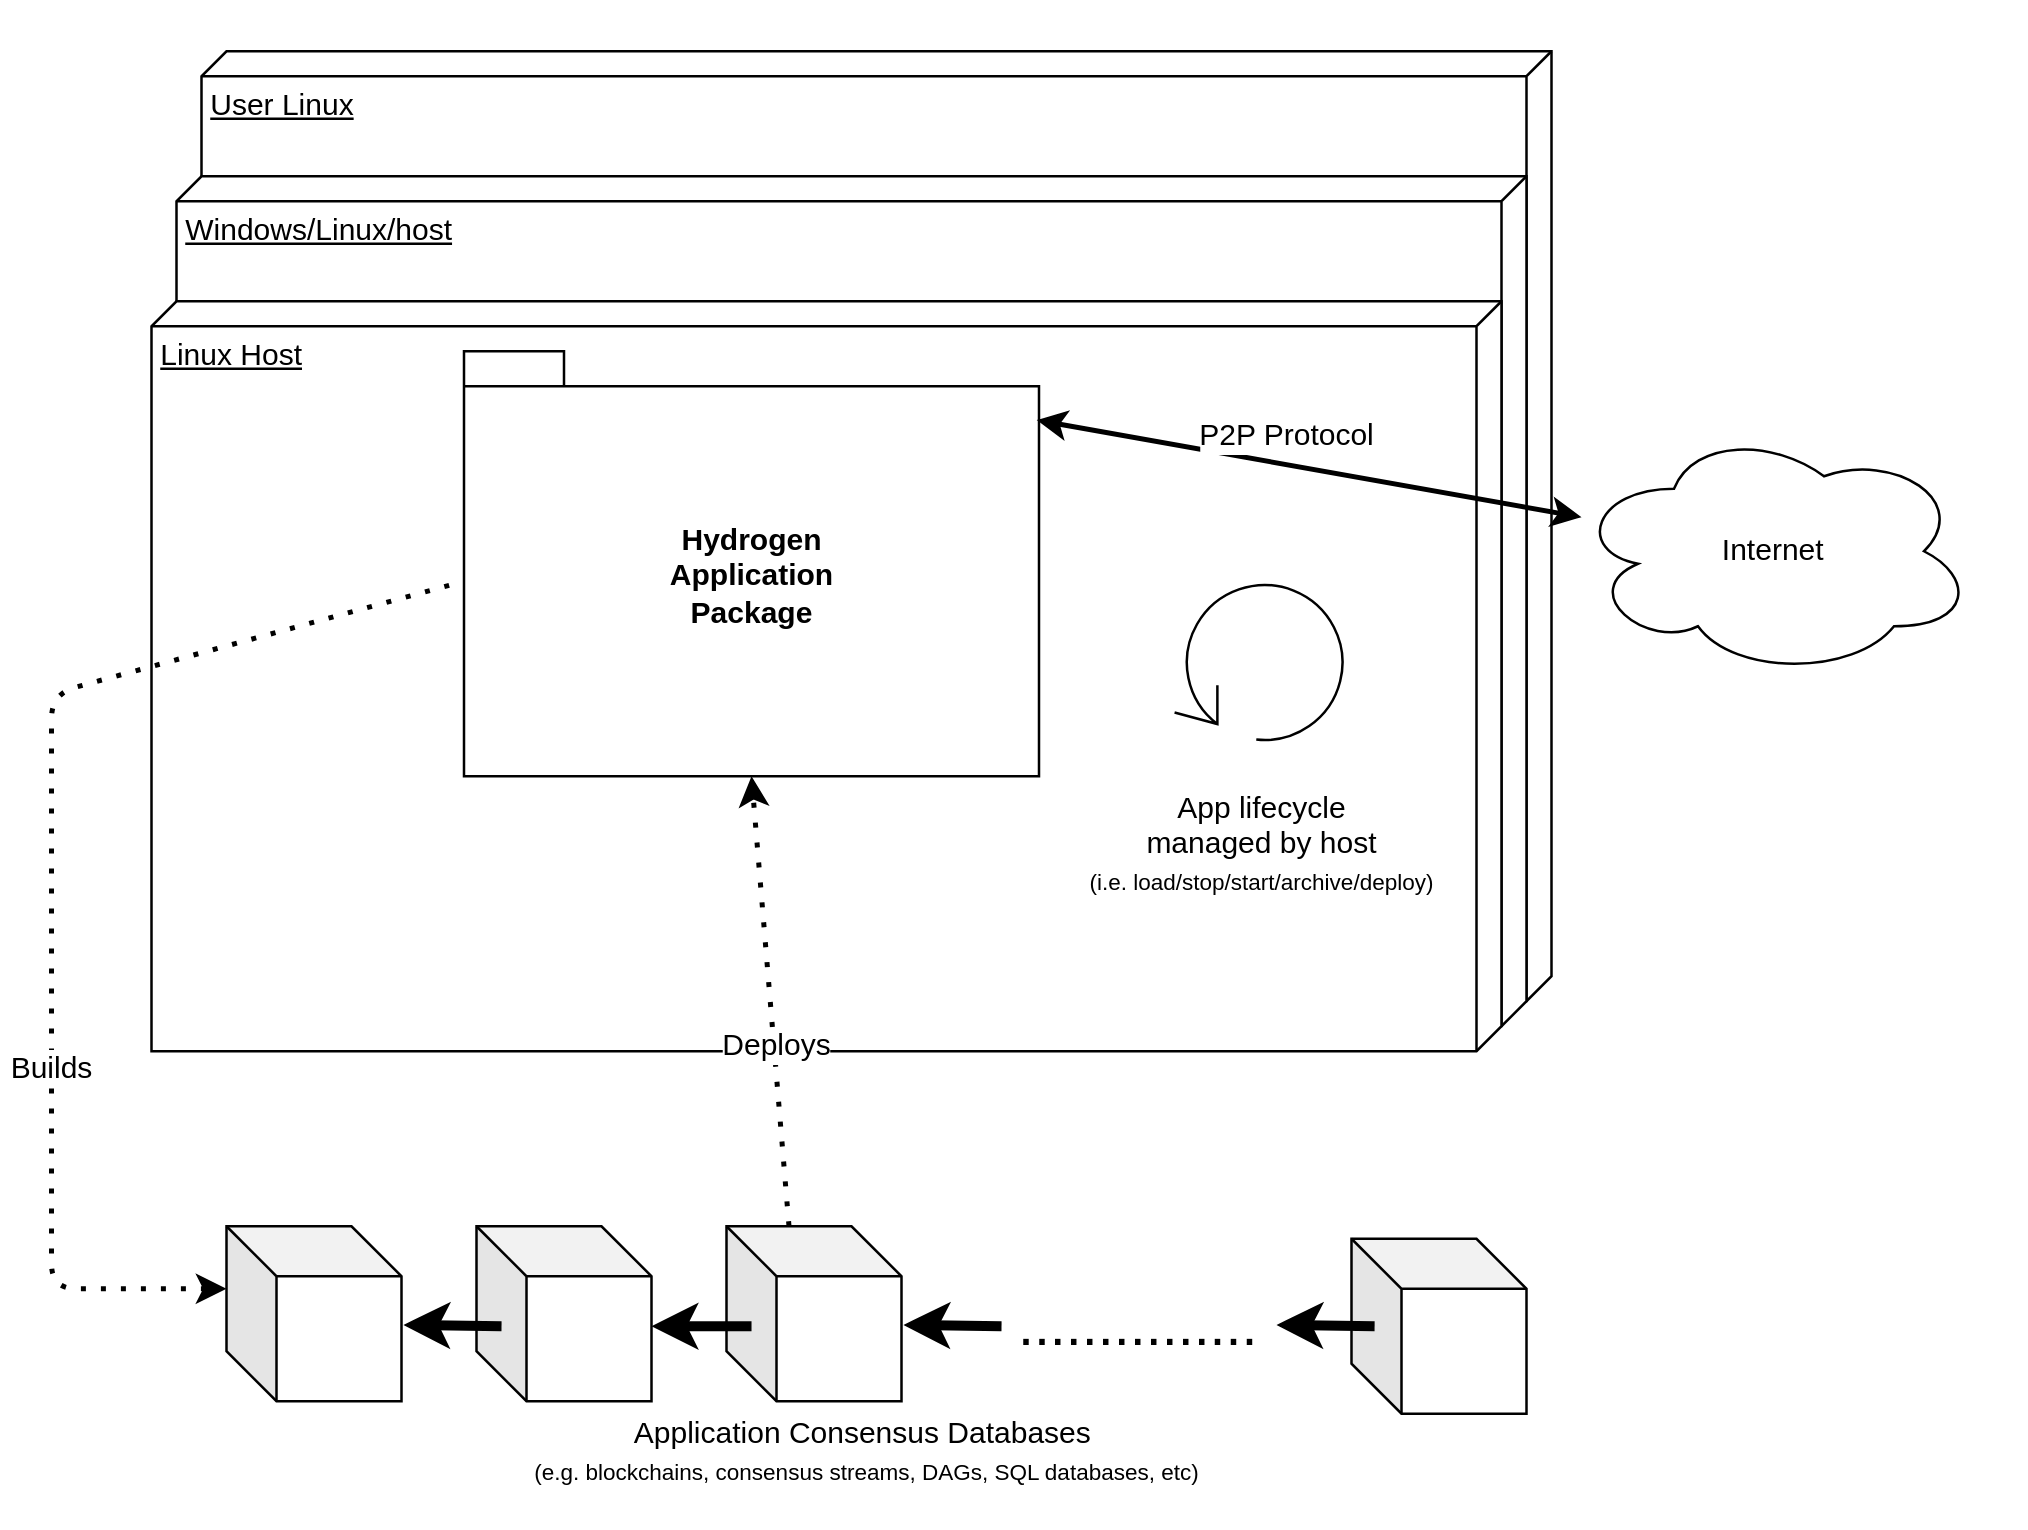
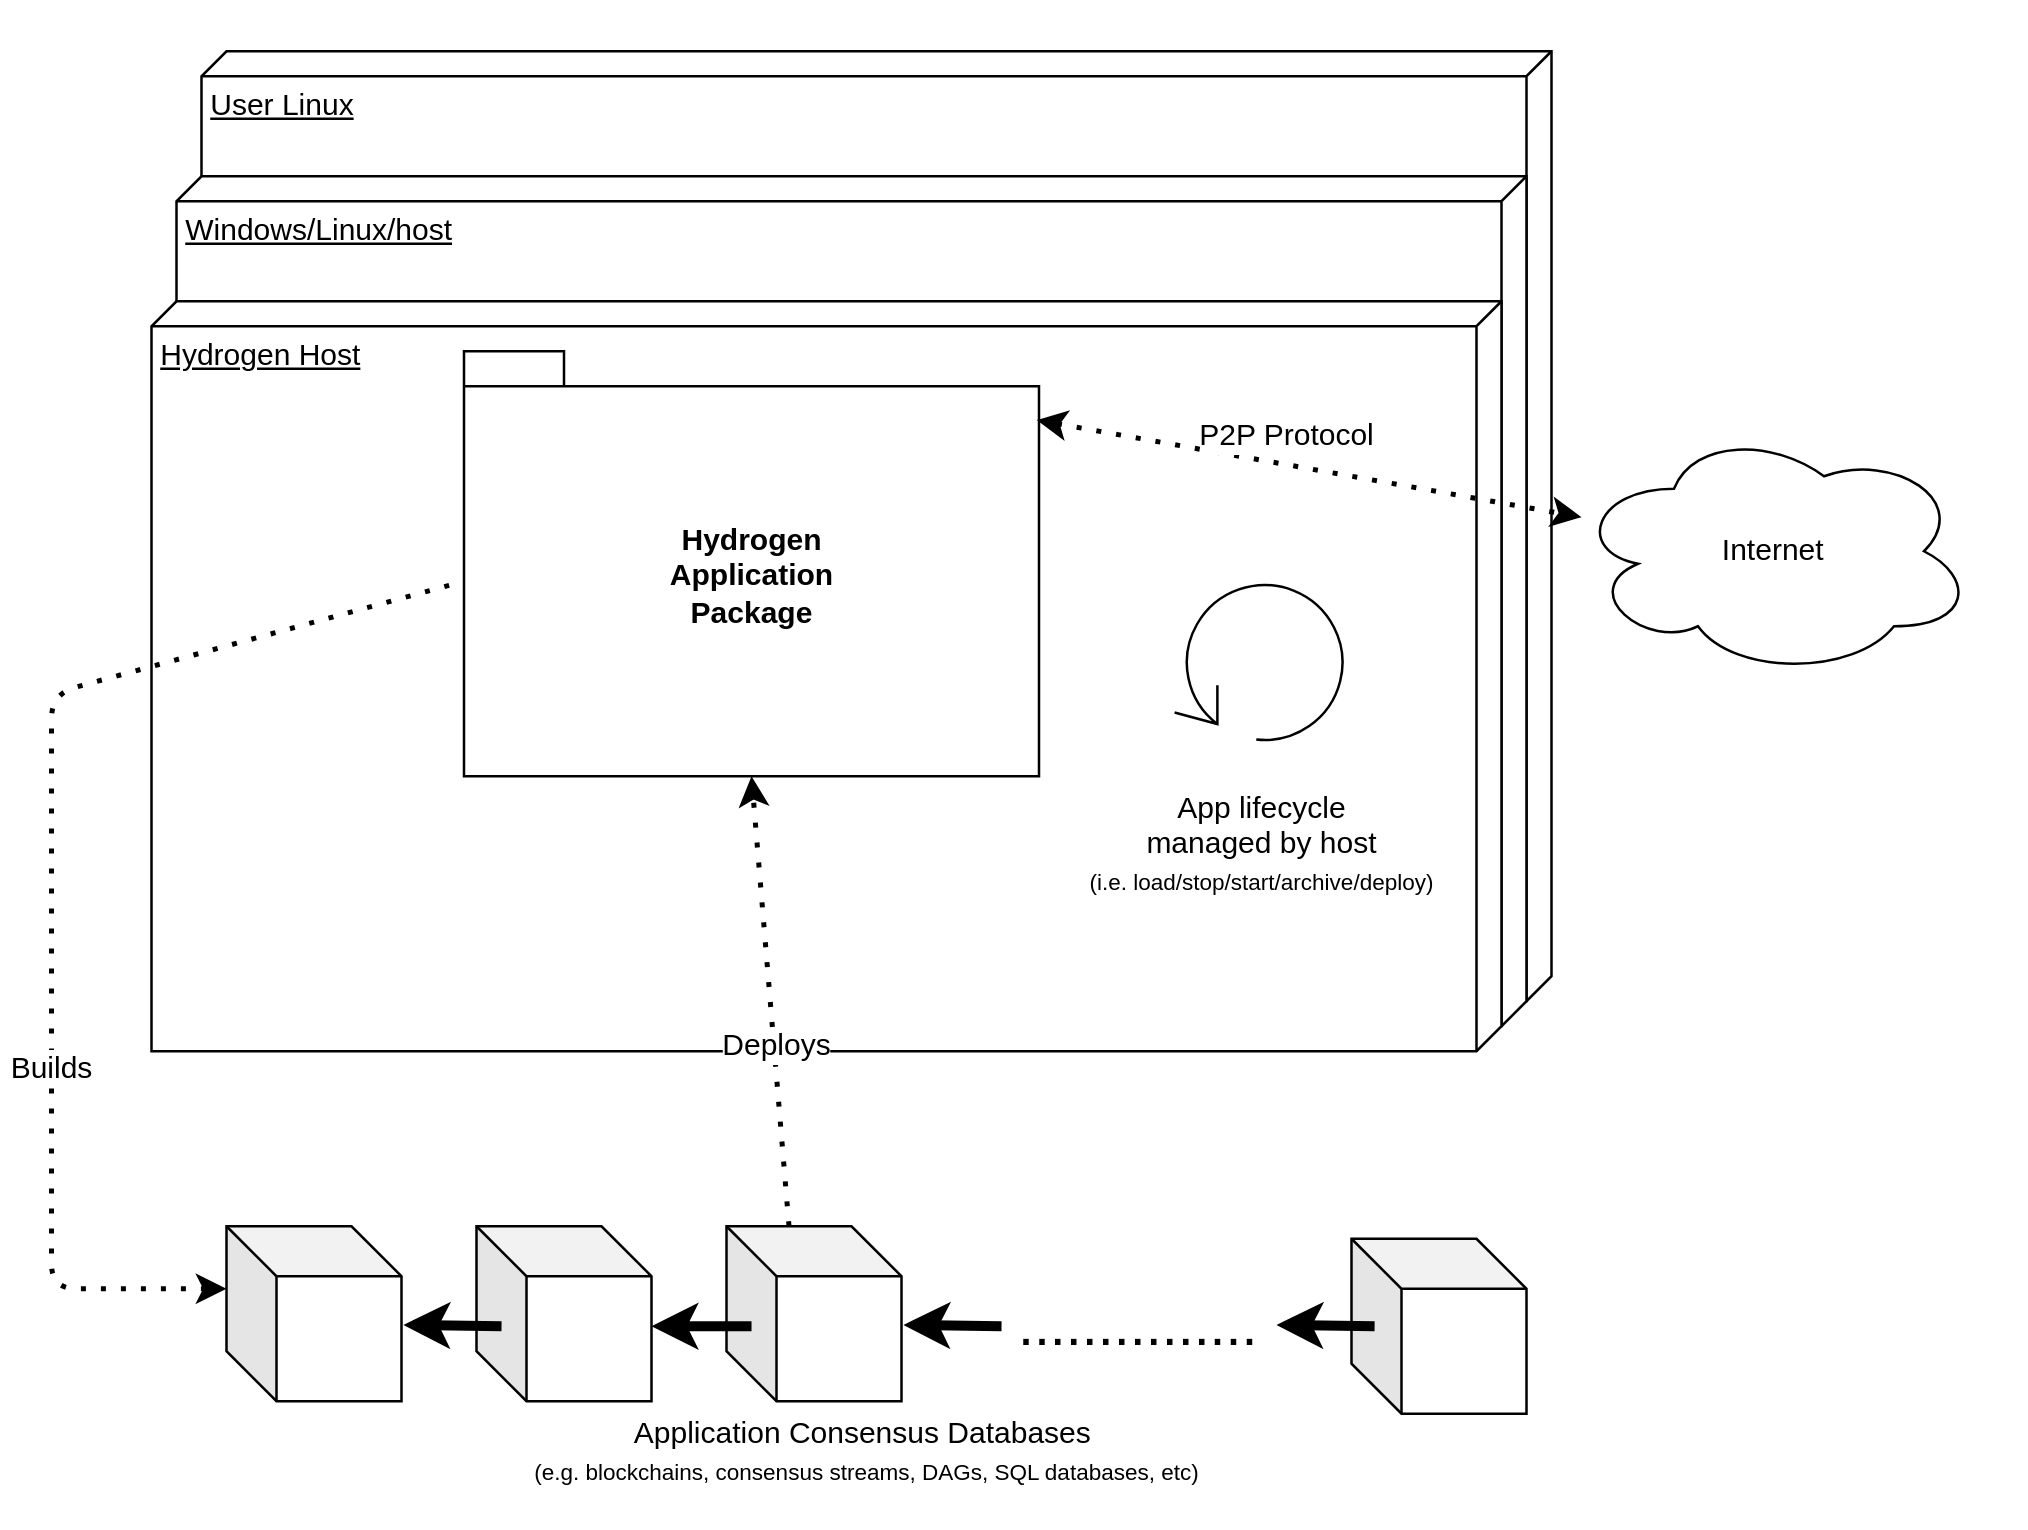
(237, 357) -> (267, 357)
(1389, 483) -> (1389, 483)
